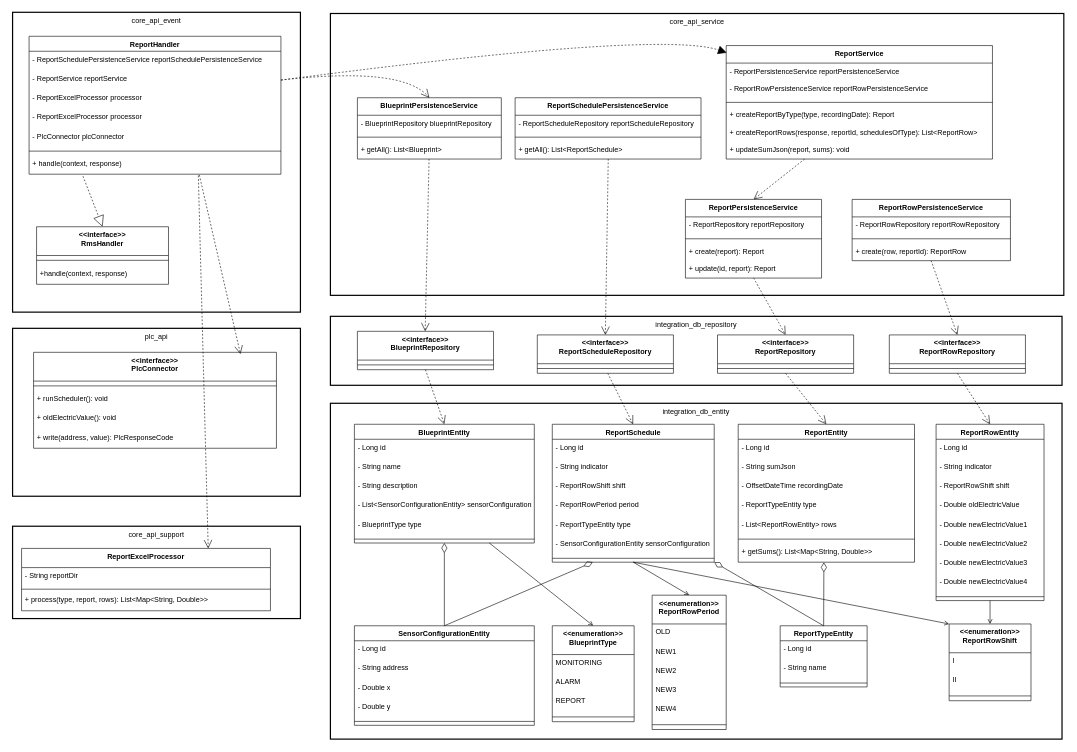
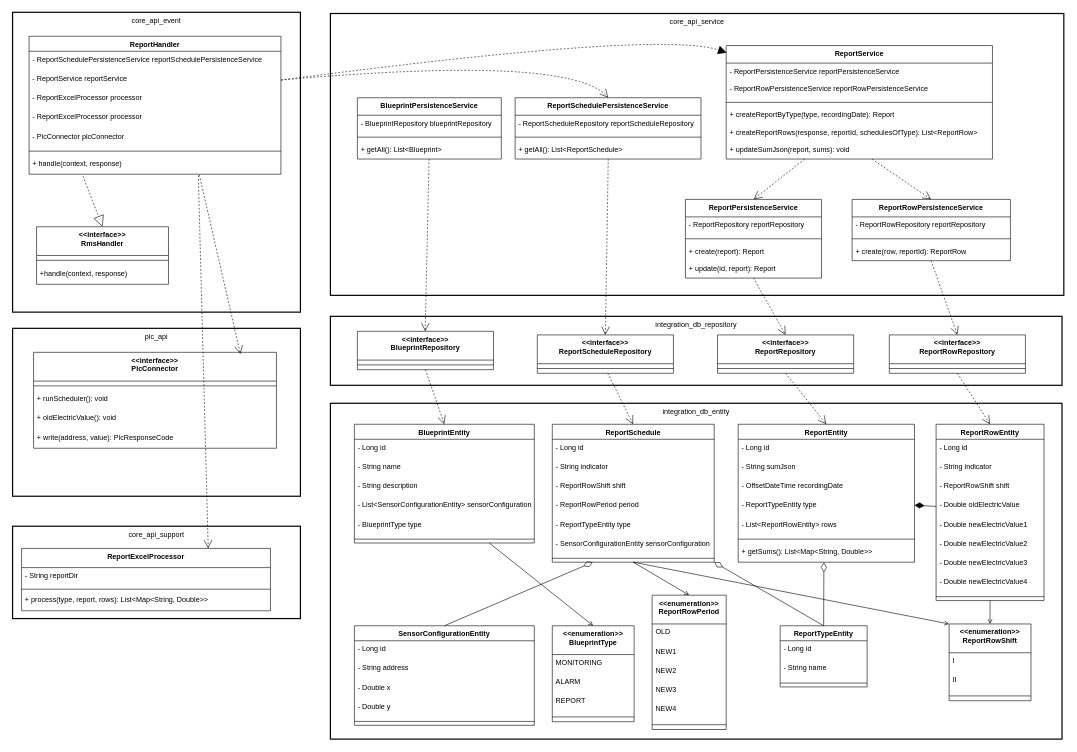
none -> (517, 72)
(390, 79) -> none
none -> (902, 179)
(935, 225) -> (929, 225)
none -> (924, 506)
(444, 588) -> none
